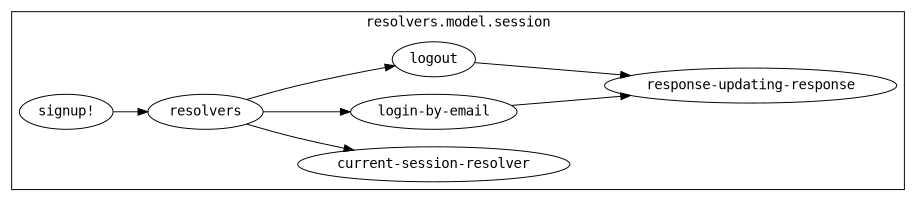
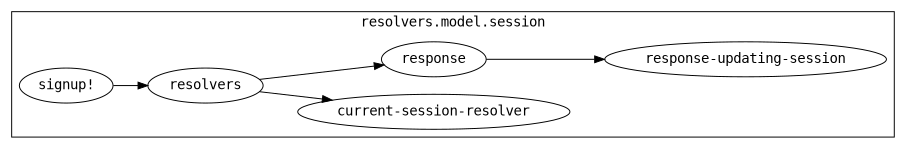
(434, 59) -> (434, 59)
(751, 86) -> (746, 59)
(434, 112) -> none
